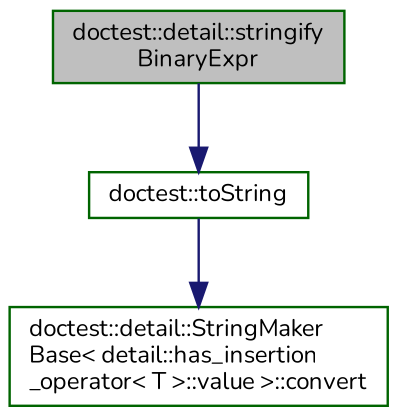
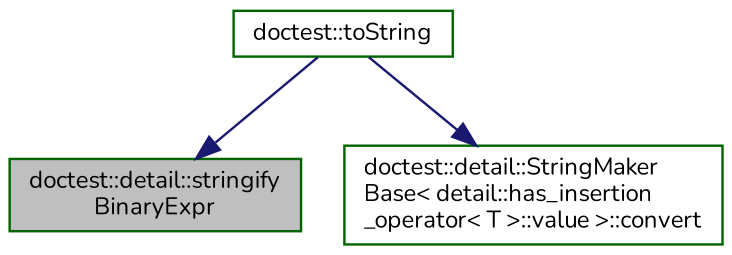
(199, 115) -> (267, 100)
